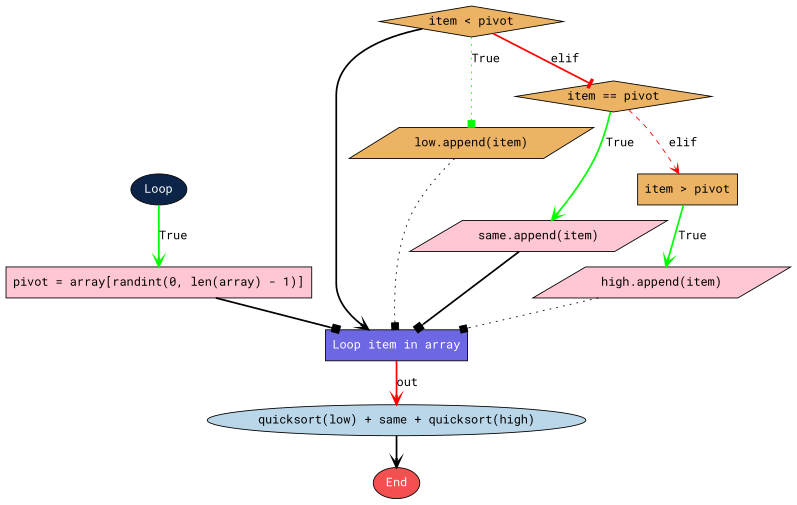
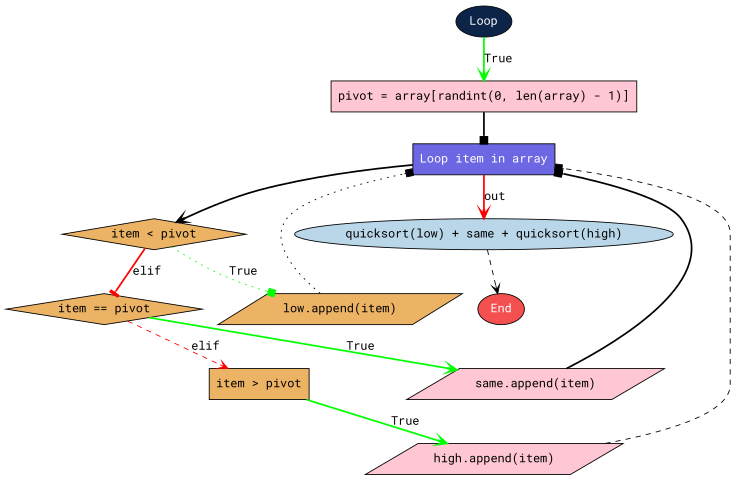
(336, 156) -> (296, 181)
(533, 313) -> (730, 288)
(397, 447) -> (492, 267)
